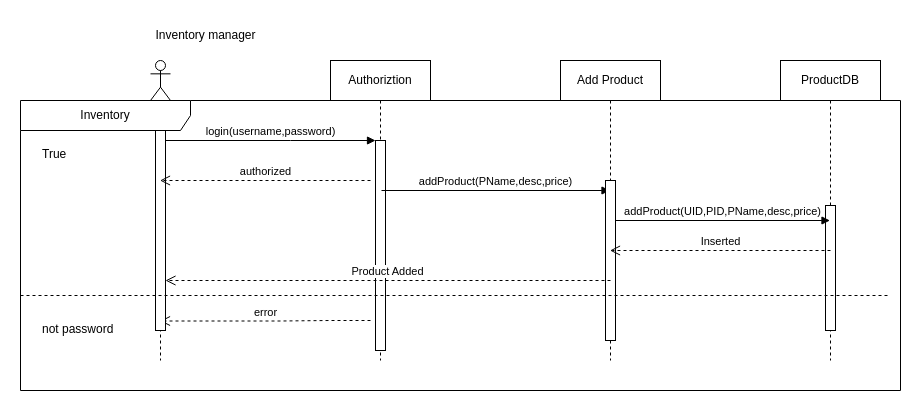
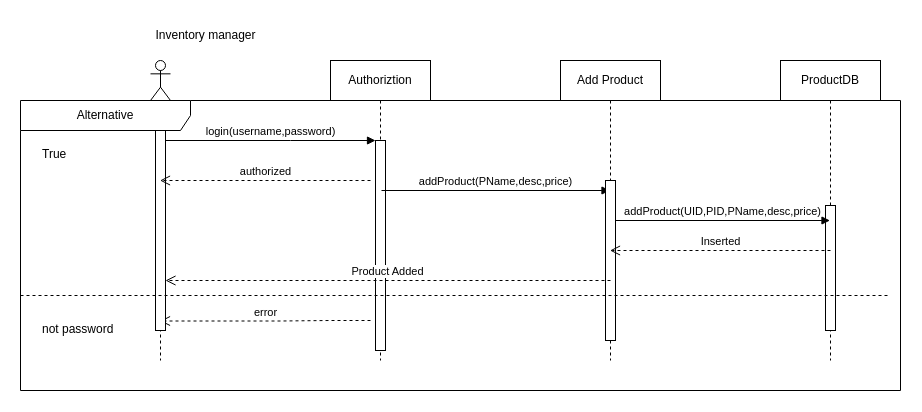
(106, 116) -> (106, 116)
